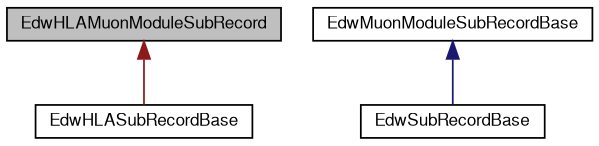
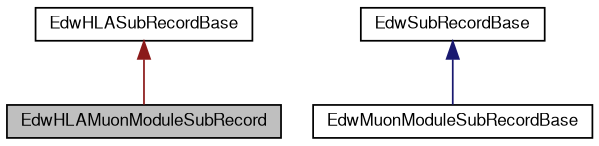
(144, 82) -> (144, 82)
(453, 82) -> (453, 82)
